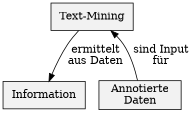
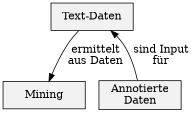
(92, 17) -> (92, 17)
(44, 95) -> (44, 95)
